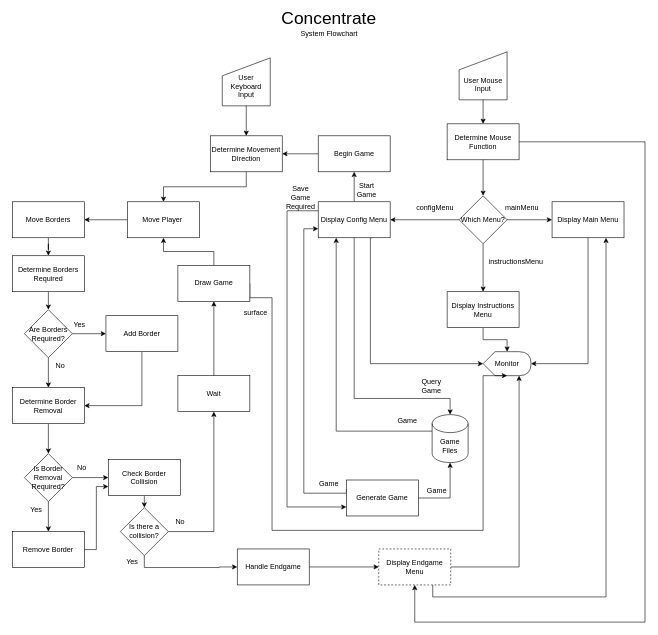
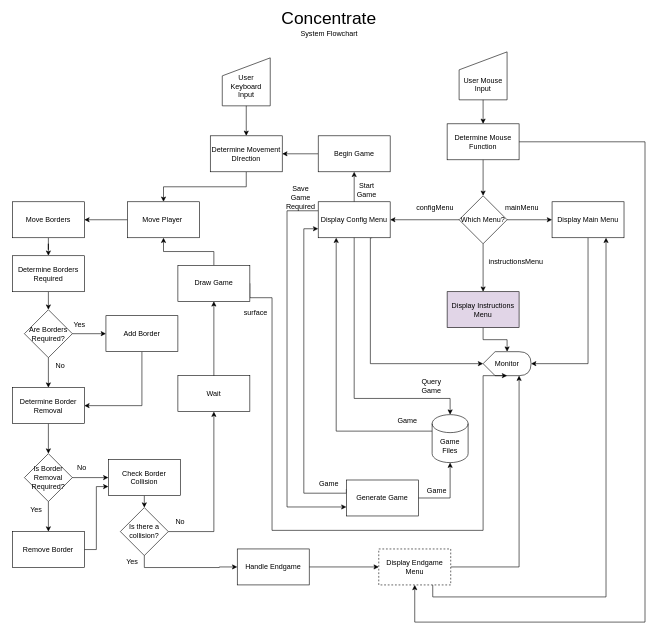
(483, 310) -> (483, 310)
